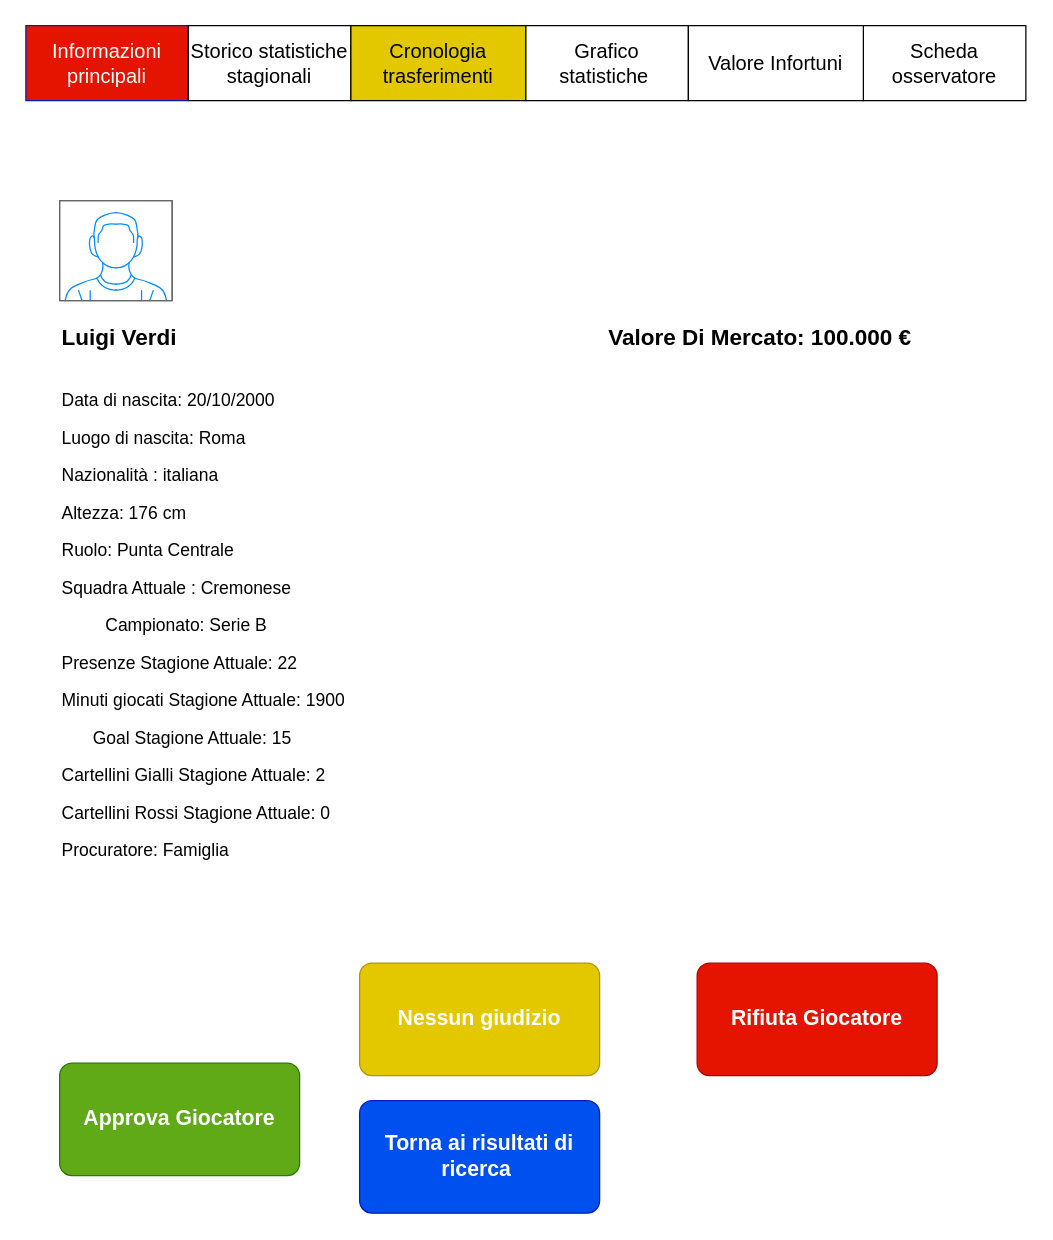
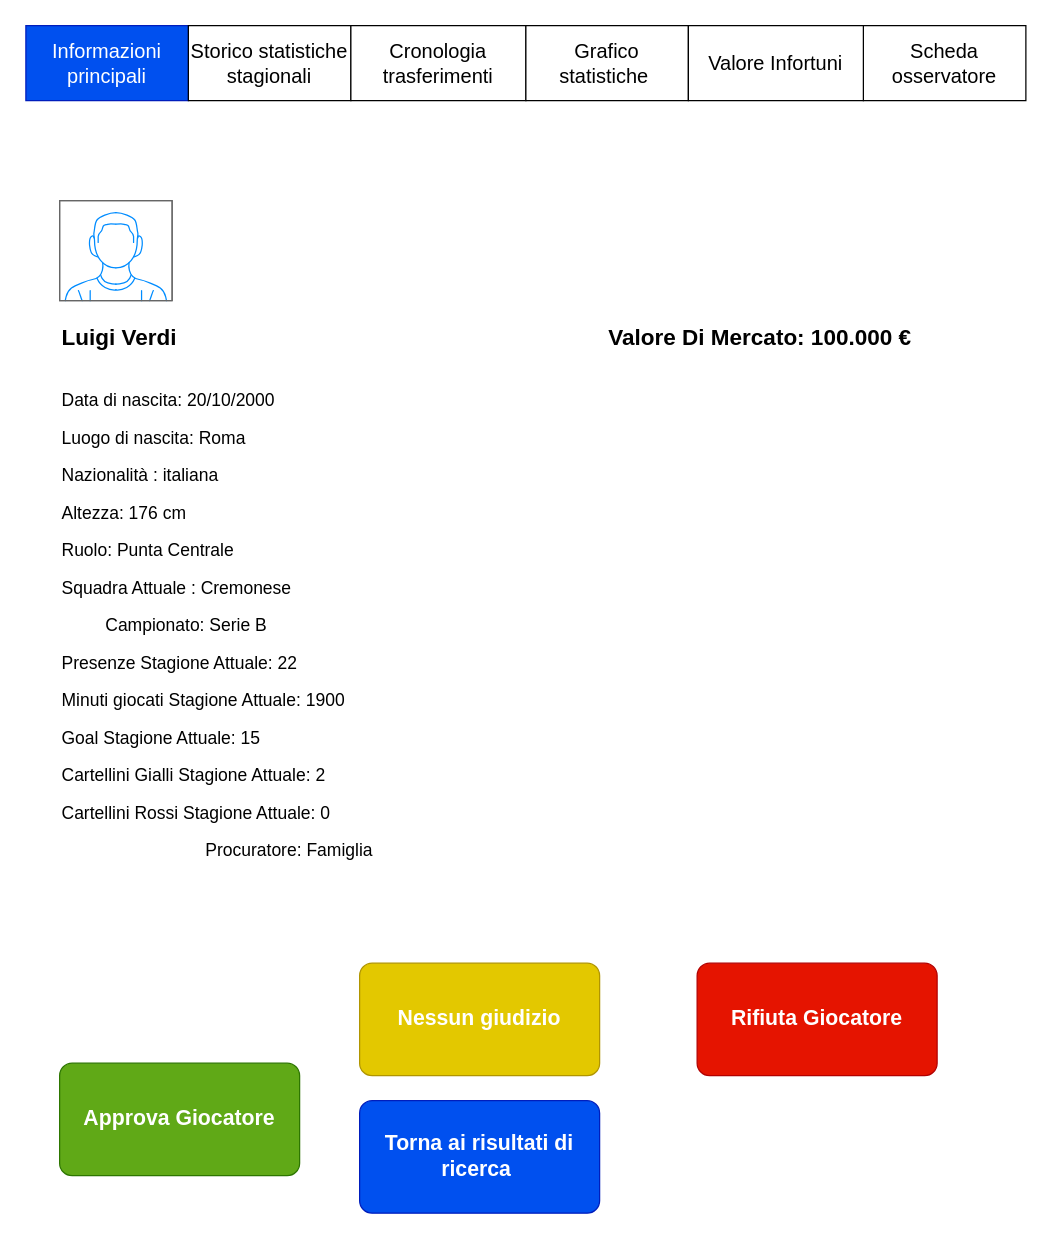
(107, 63) -> (107, 63)
(438, 63) -> (438, 63)
(197, 738) -> (166, 738)
(153, 851) -> (297, 851)
